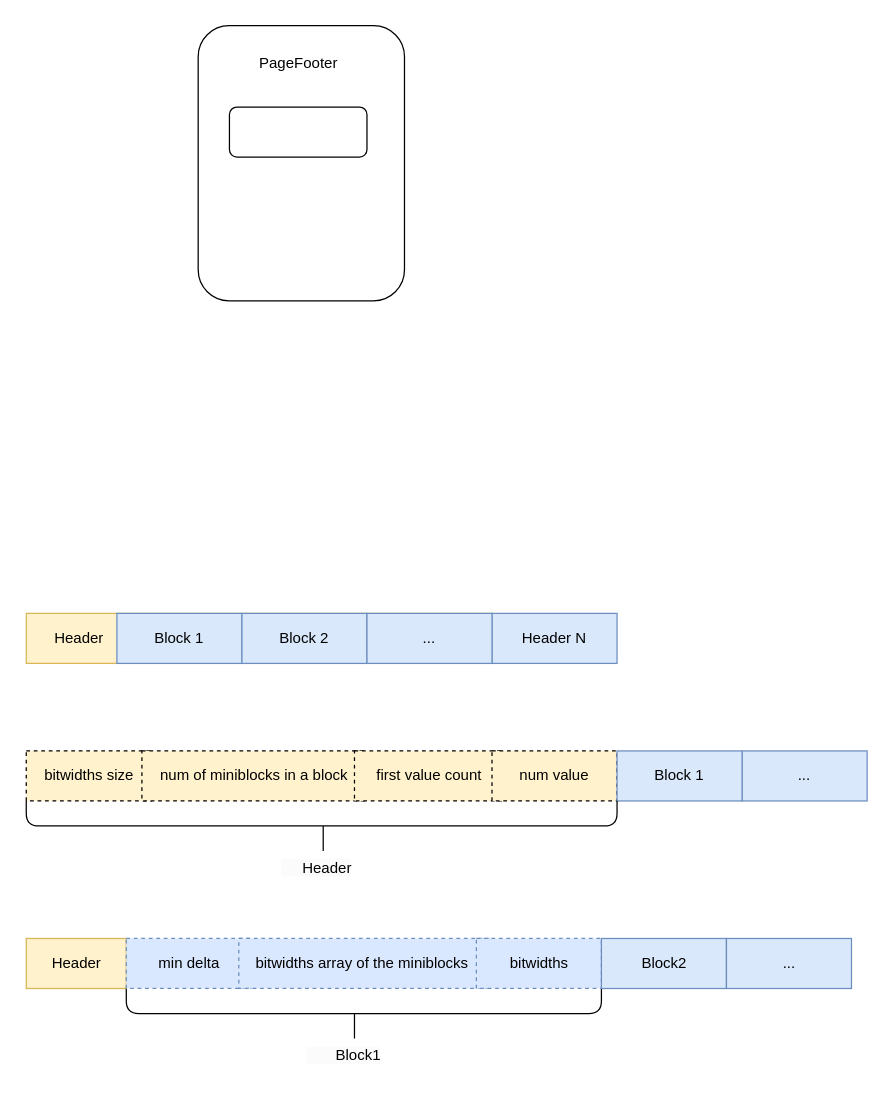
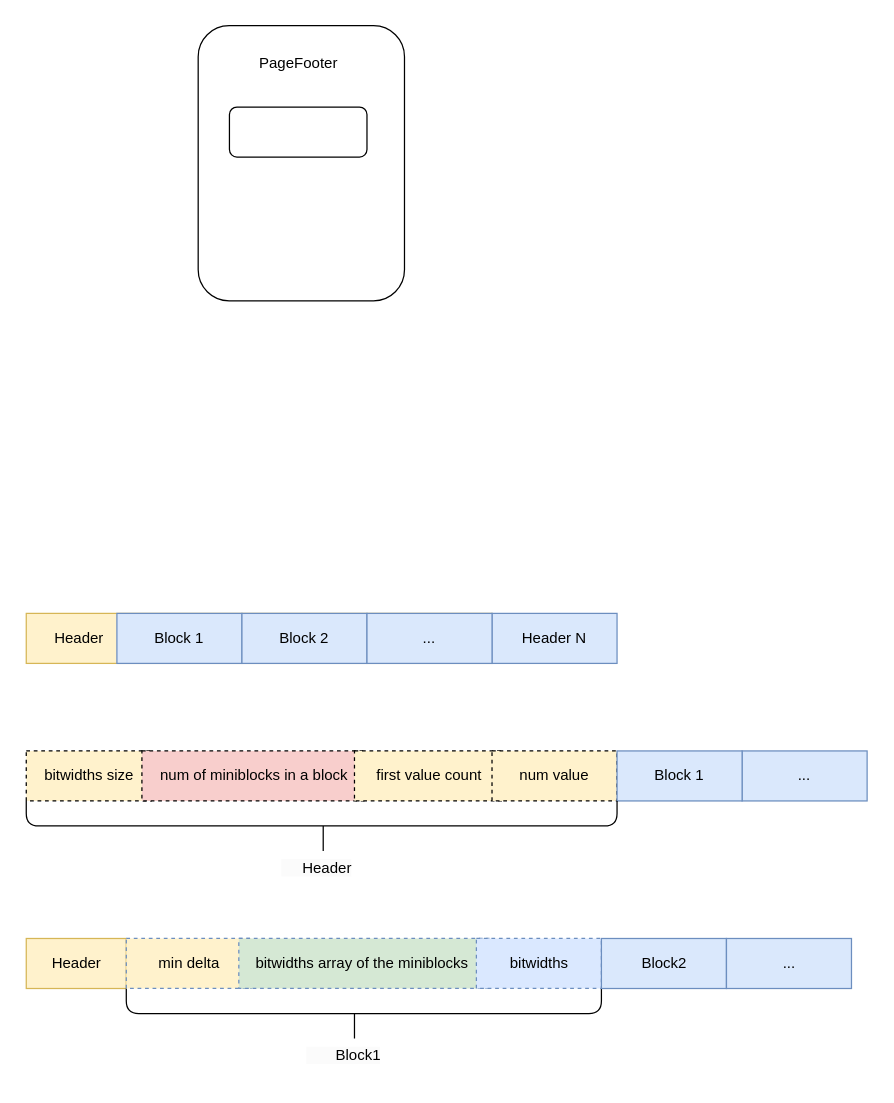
(254, 776) -> (254, 776)
(189, 963) -> (189, 963)
(364, 963) -> (364, 963)
